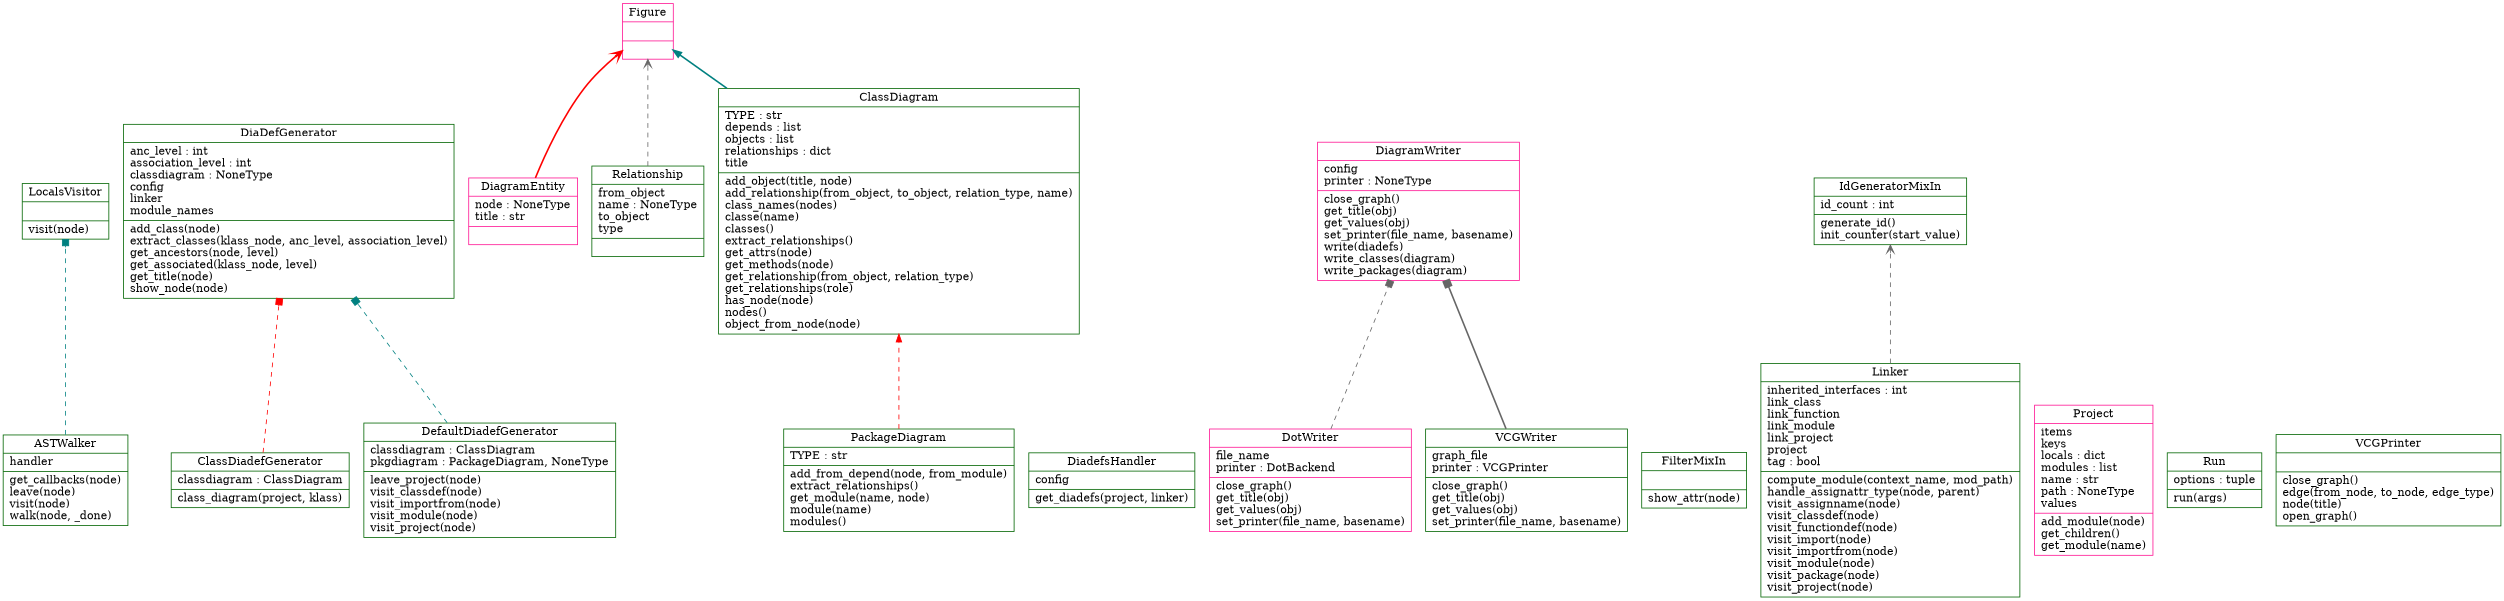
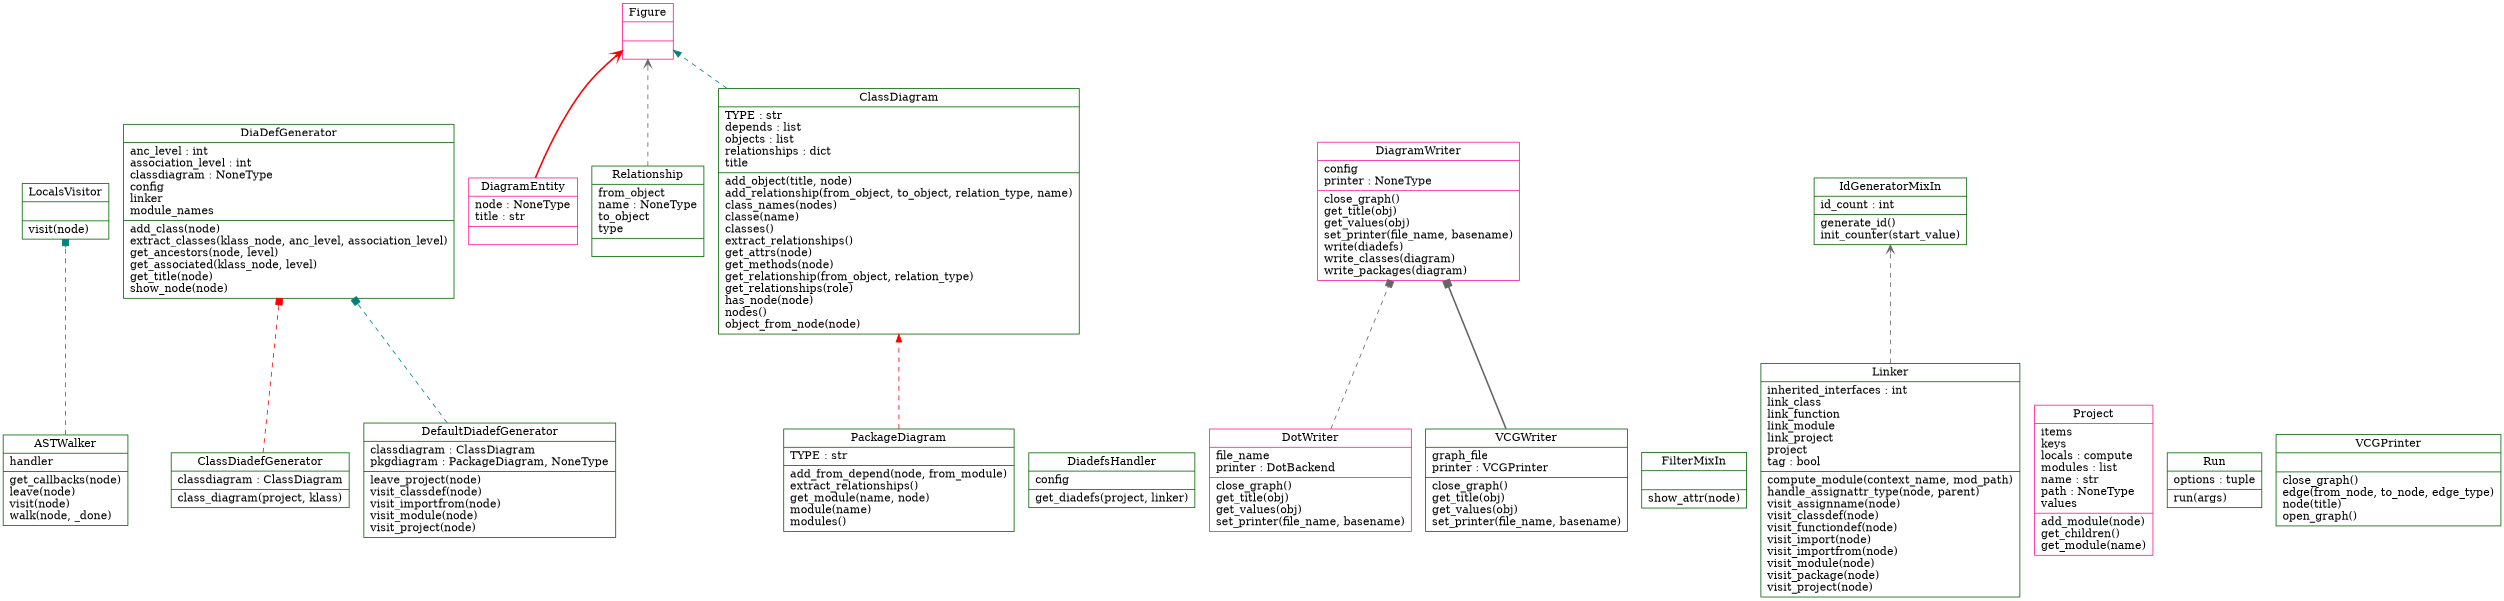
(703, 72) -> (703, 72)
(2074, 456) -> (2087, 456)
